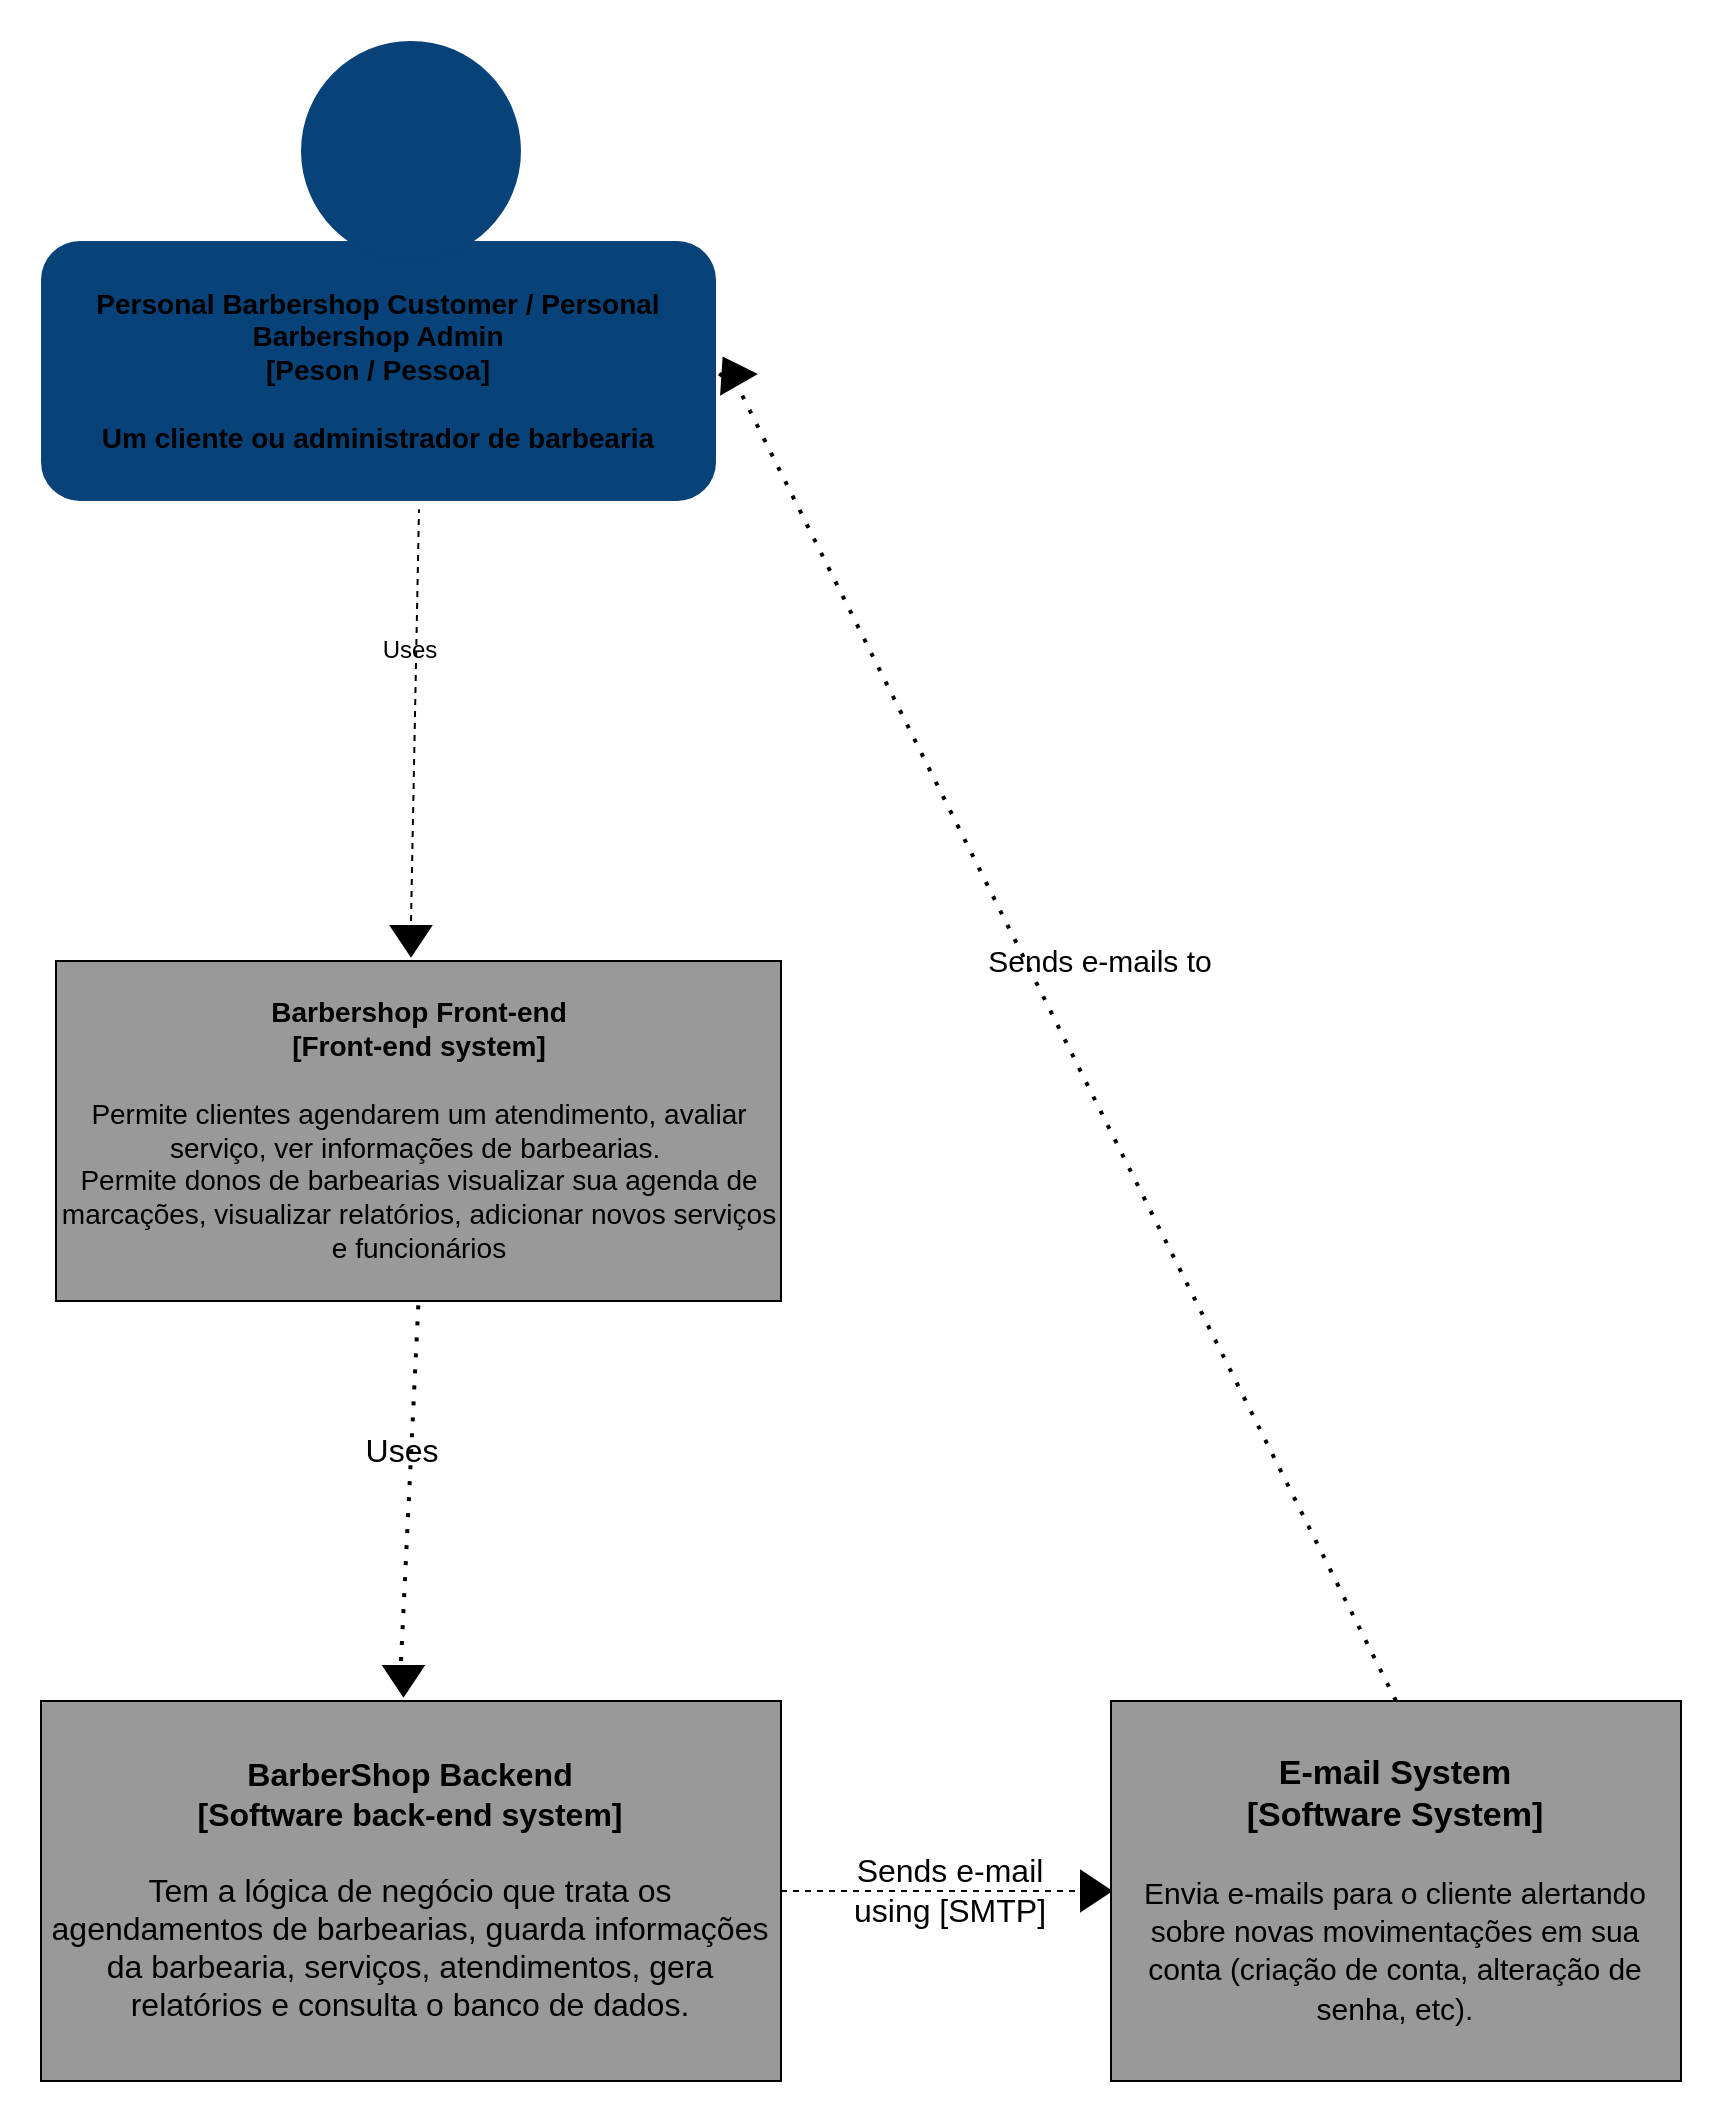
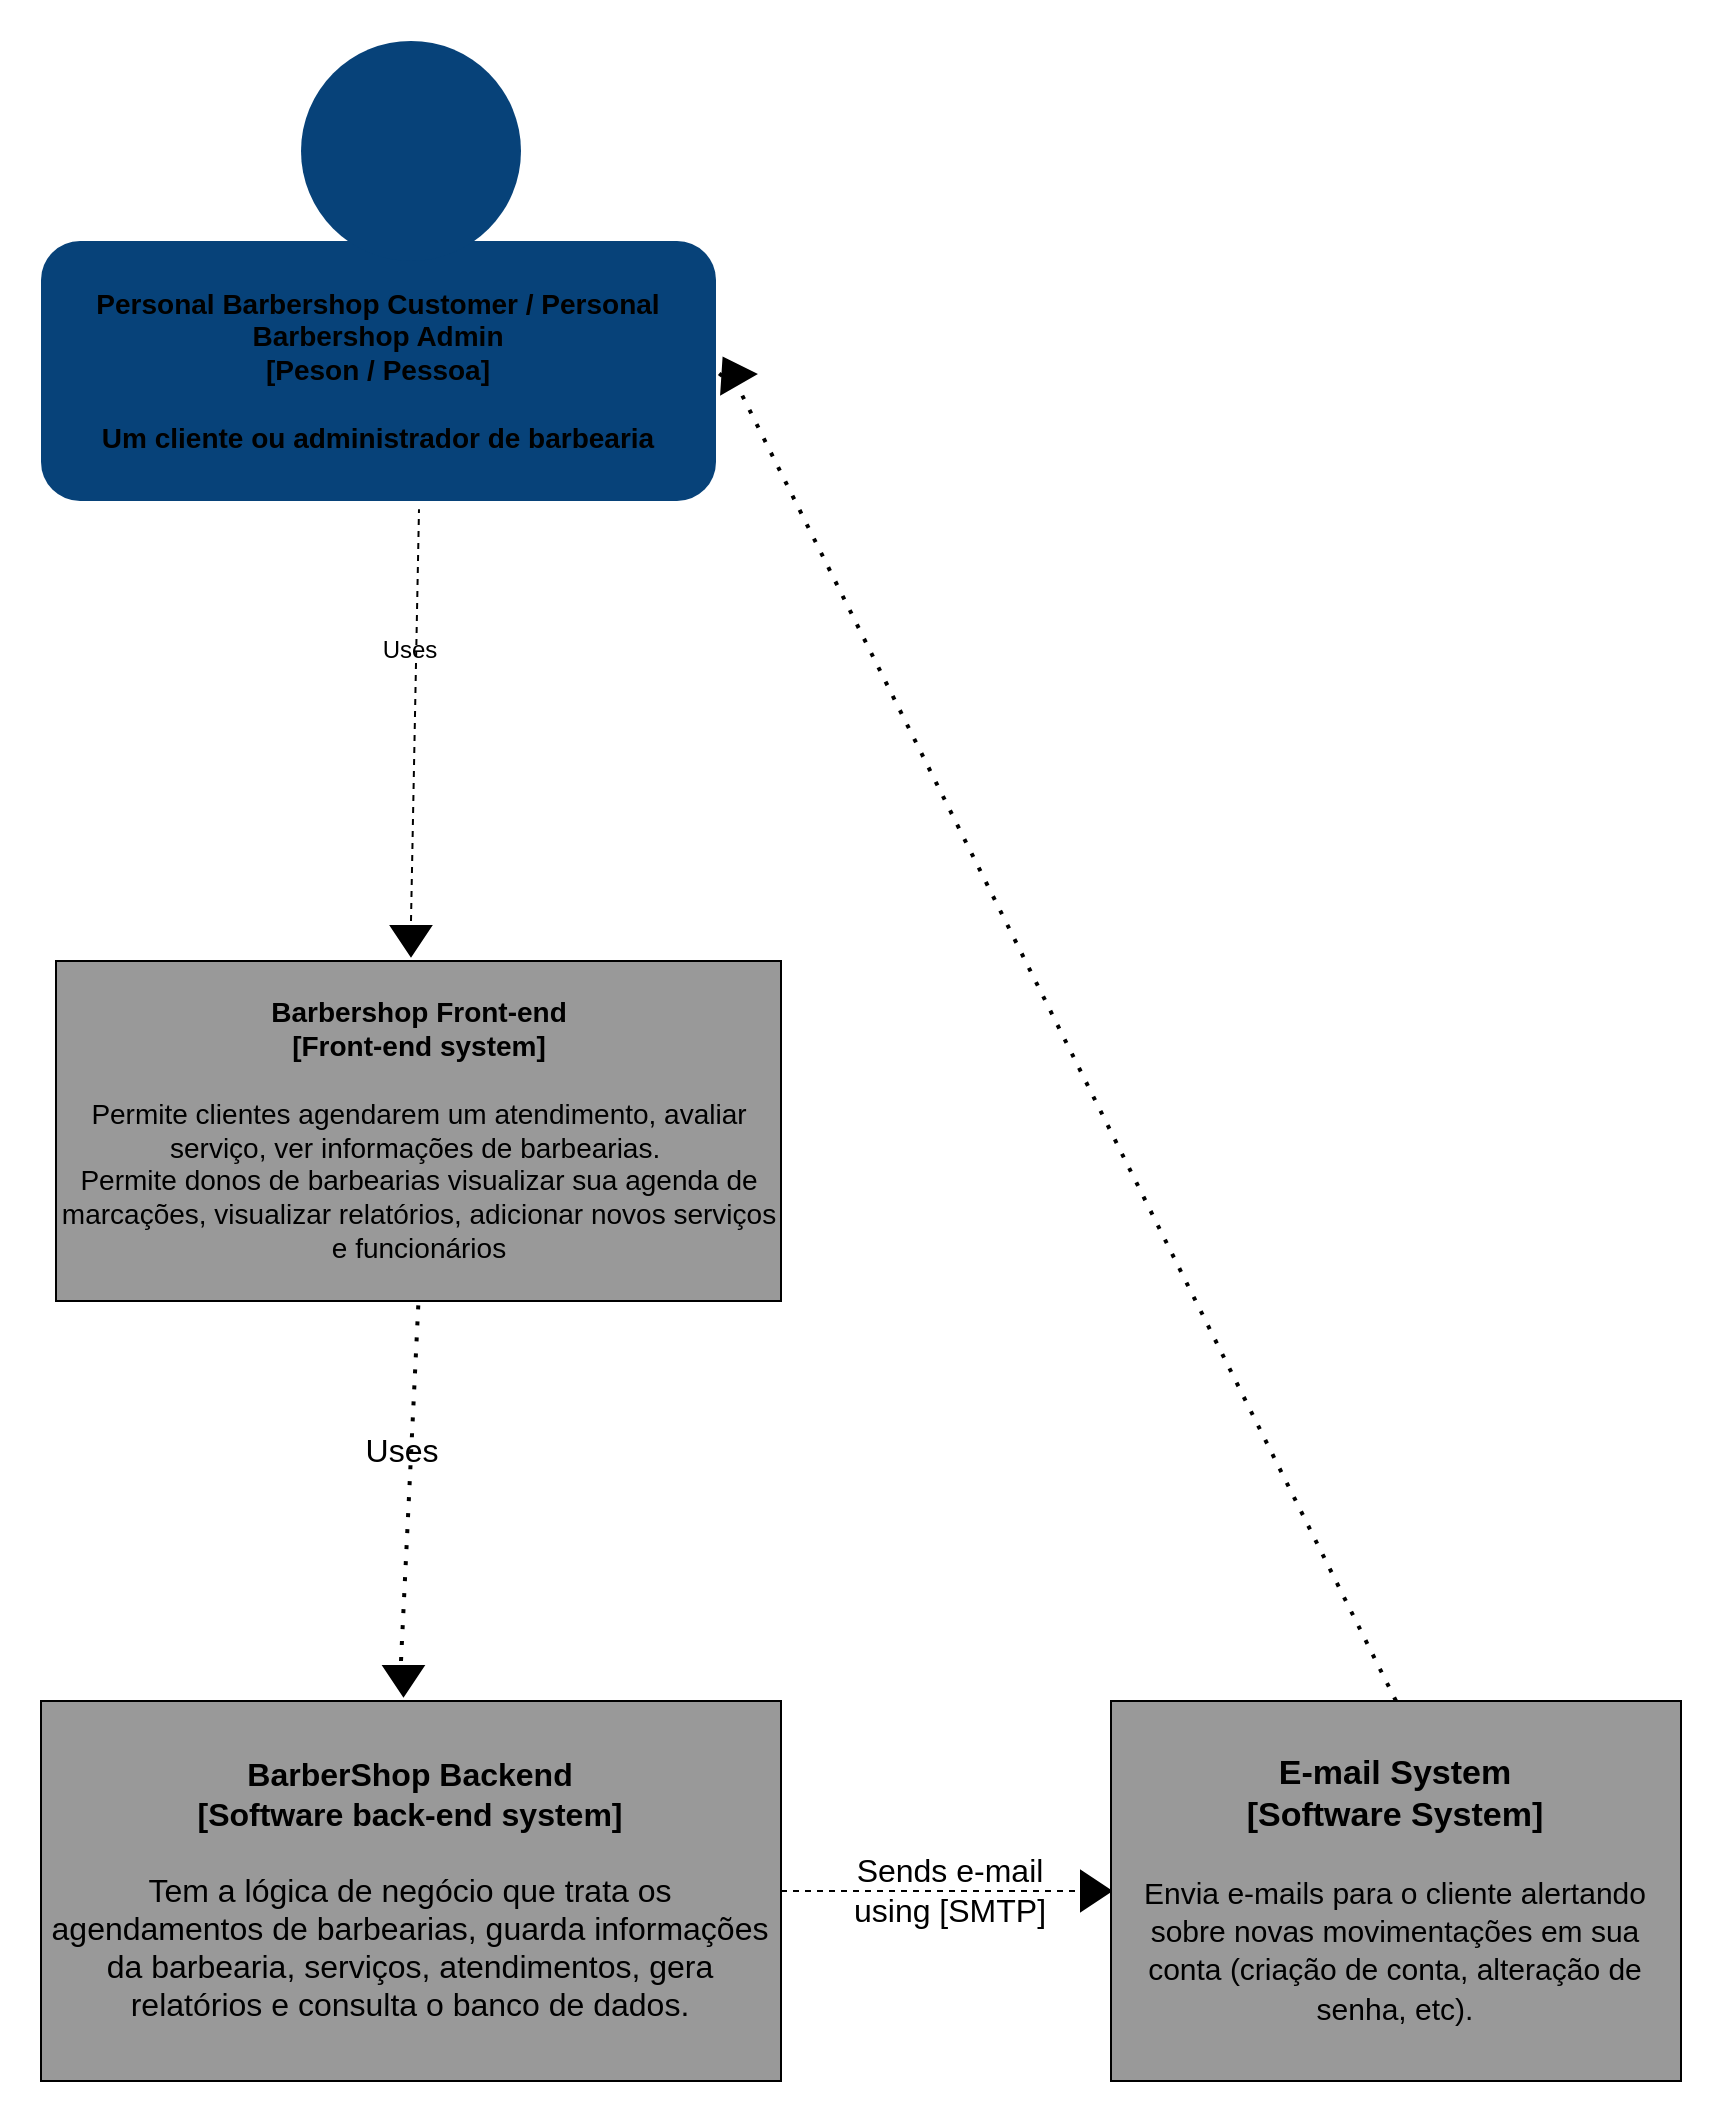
(1101, 961) -> none
